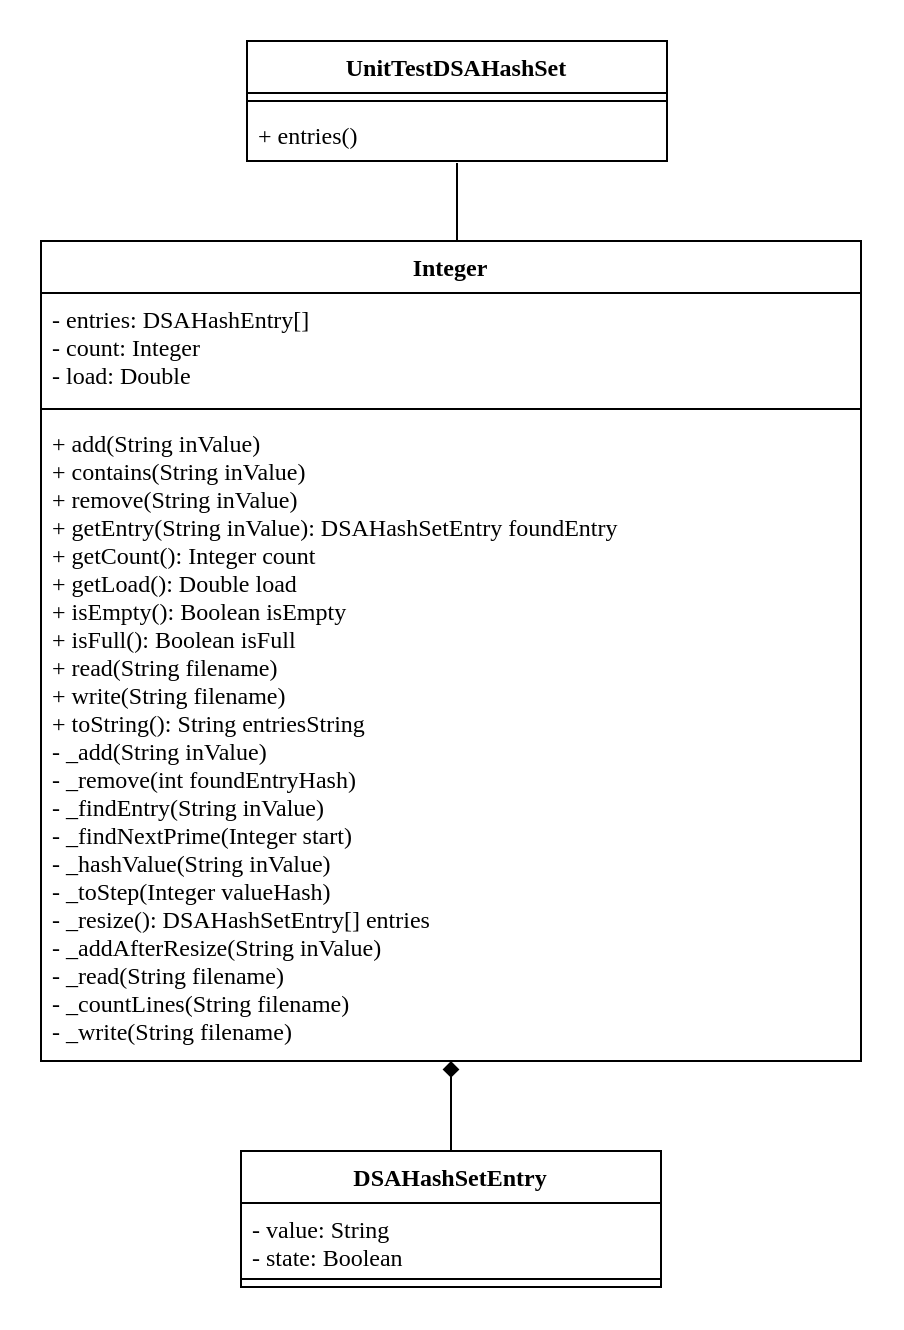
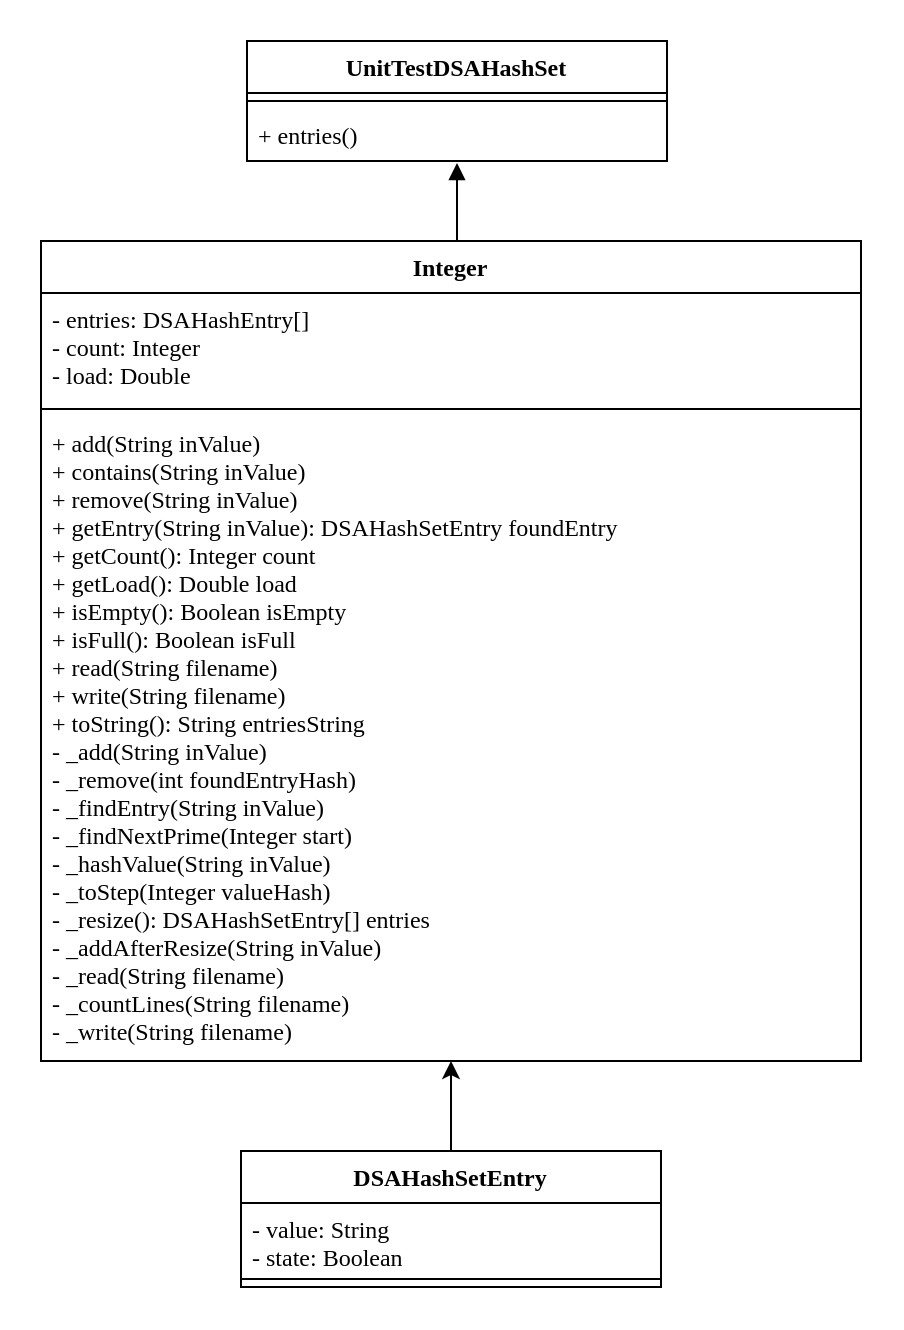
(457, 173) -> (457, 180)
(451, 1077) -> (451, 1076)
